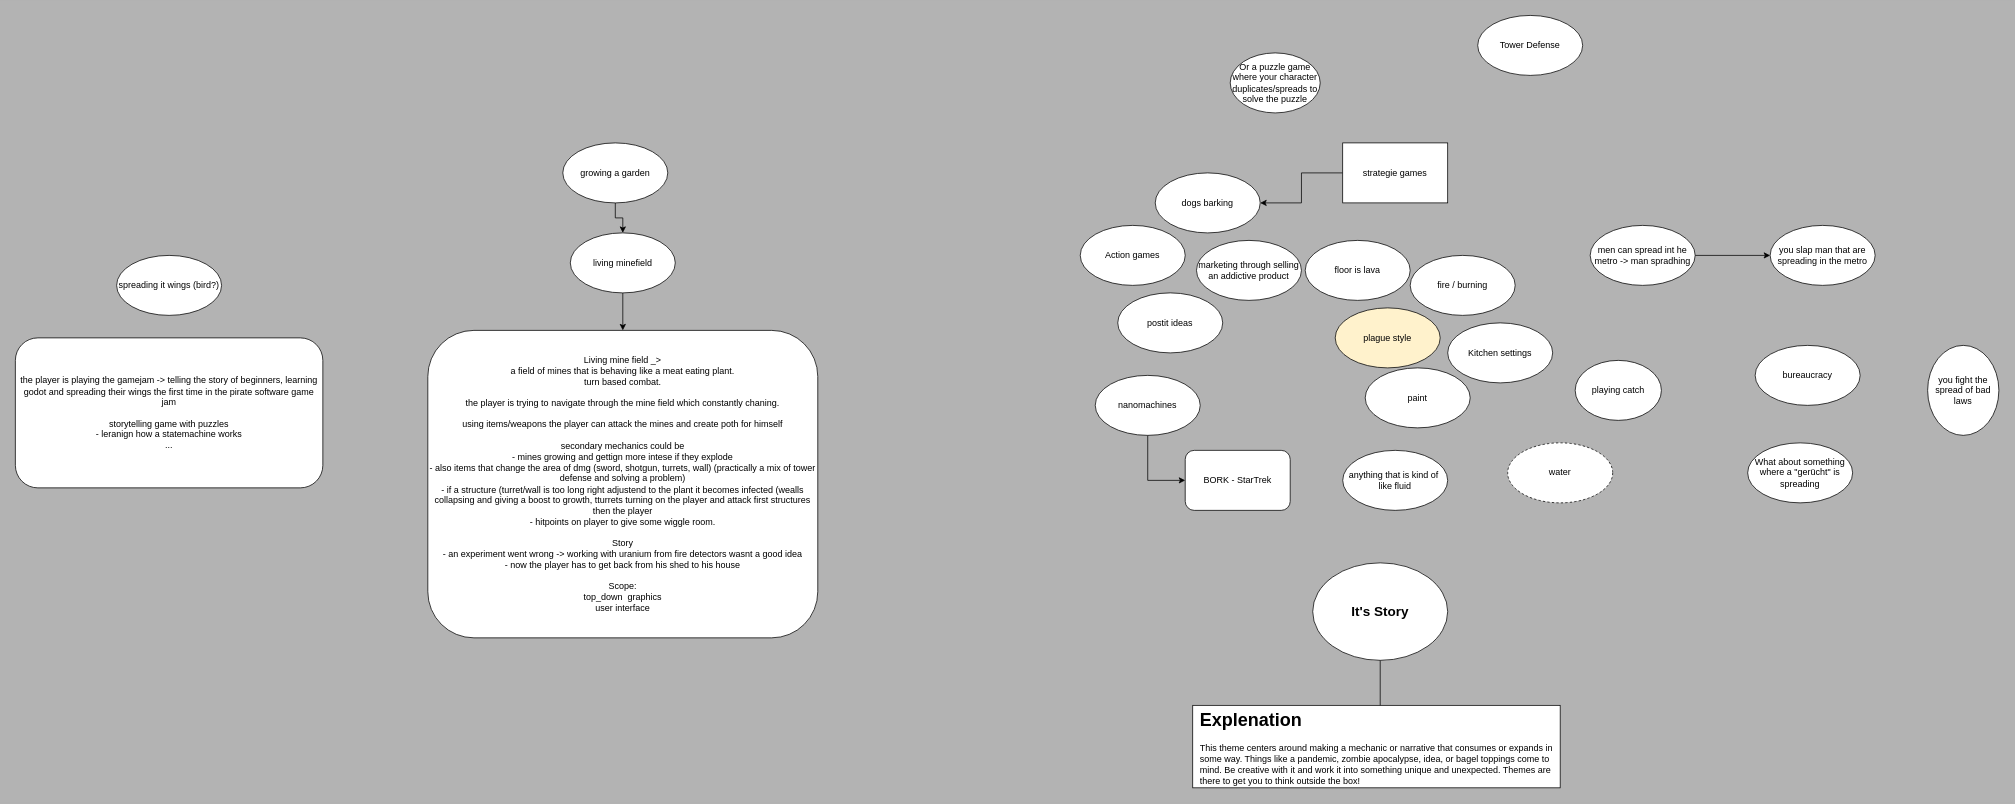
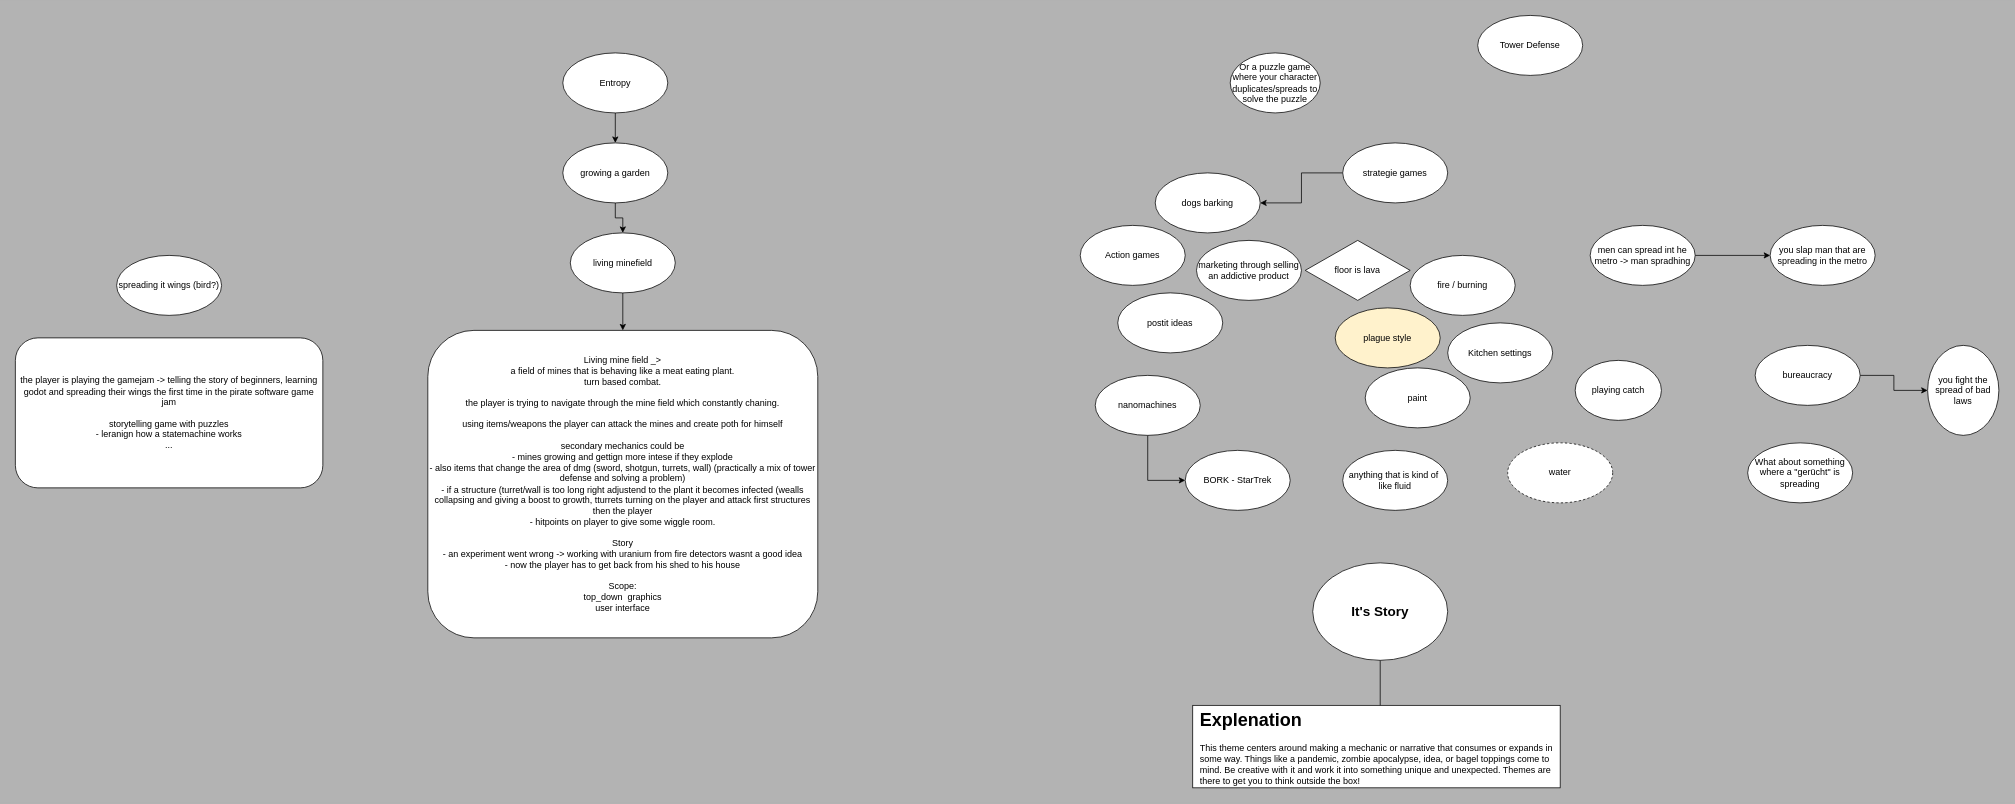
none -> (615, 83)
none -> (615, 125)
(1395, 173) -> (1395, 173)
(1358, 270) -> (1358, 270)
none -> (1878, 375)
(1238, 480) -> (1238, 480)
